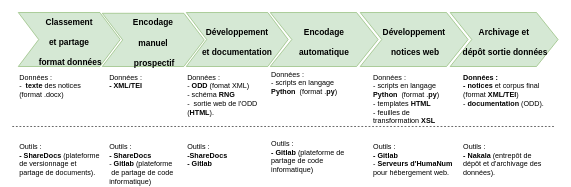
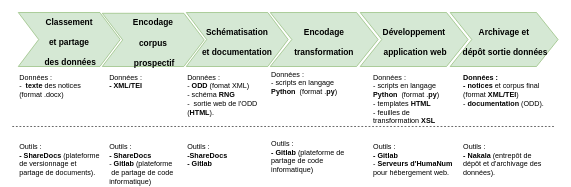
(69, 39) -> (69, 39)
(237, 39) -> (237, 39)
(324, 39) -> (324, 39)
(414, 39) -> (414, 39)
(153, 40) -> (153, 40)
